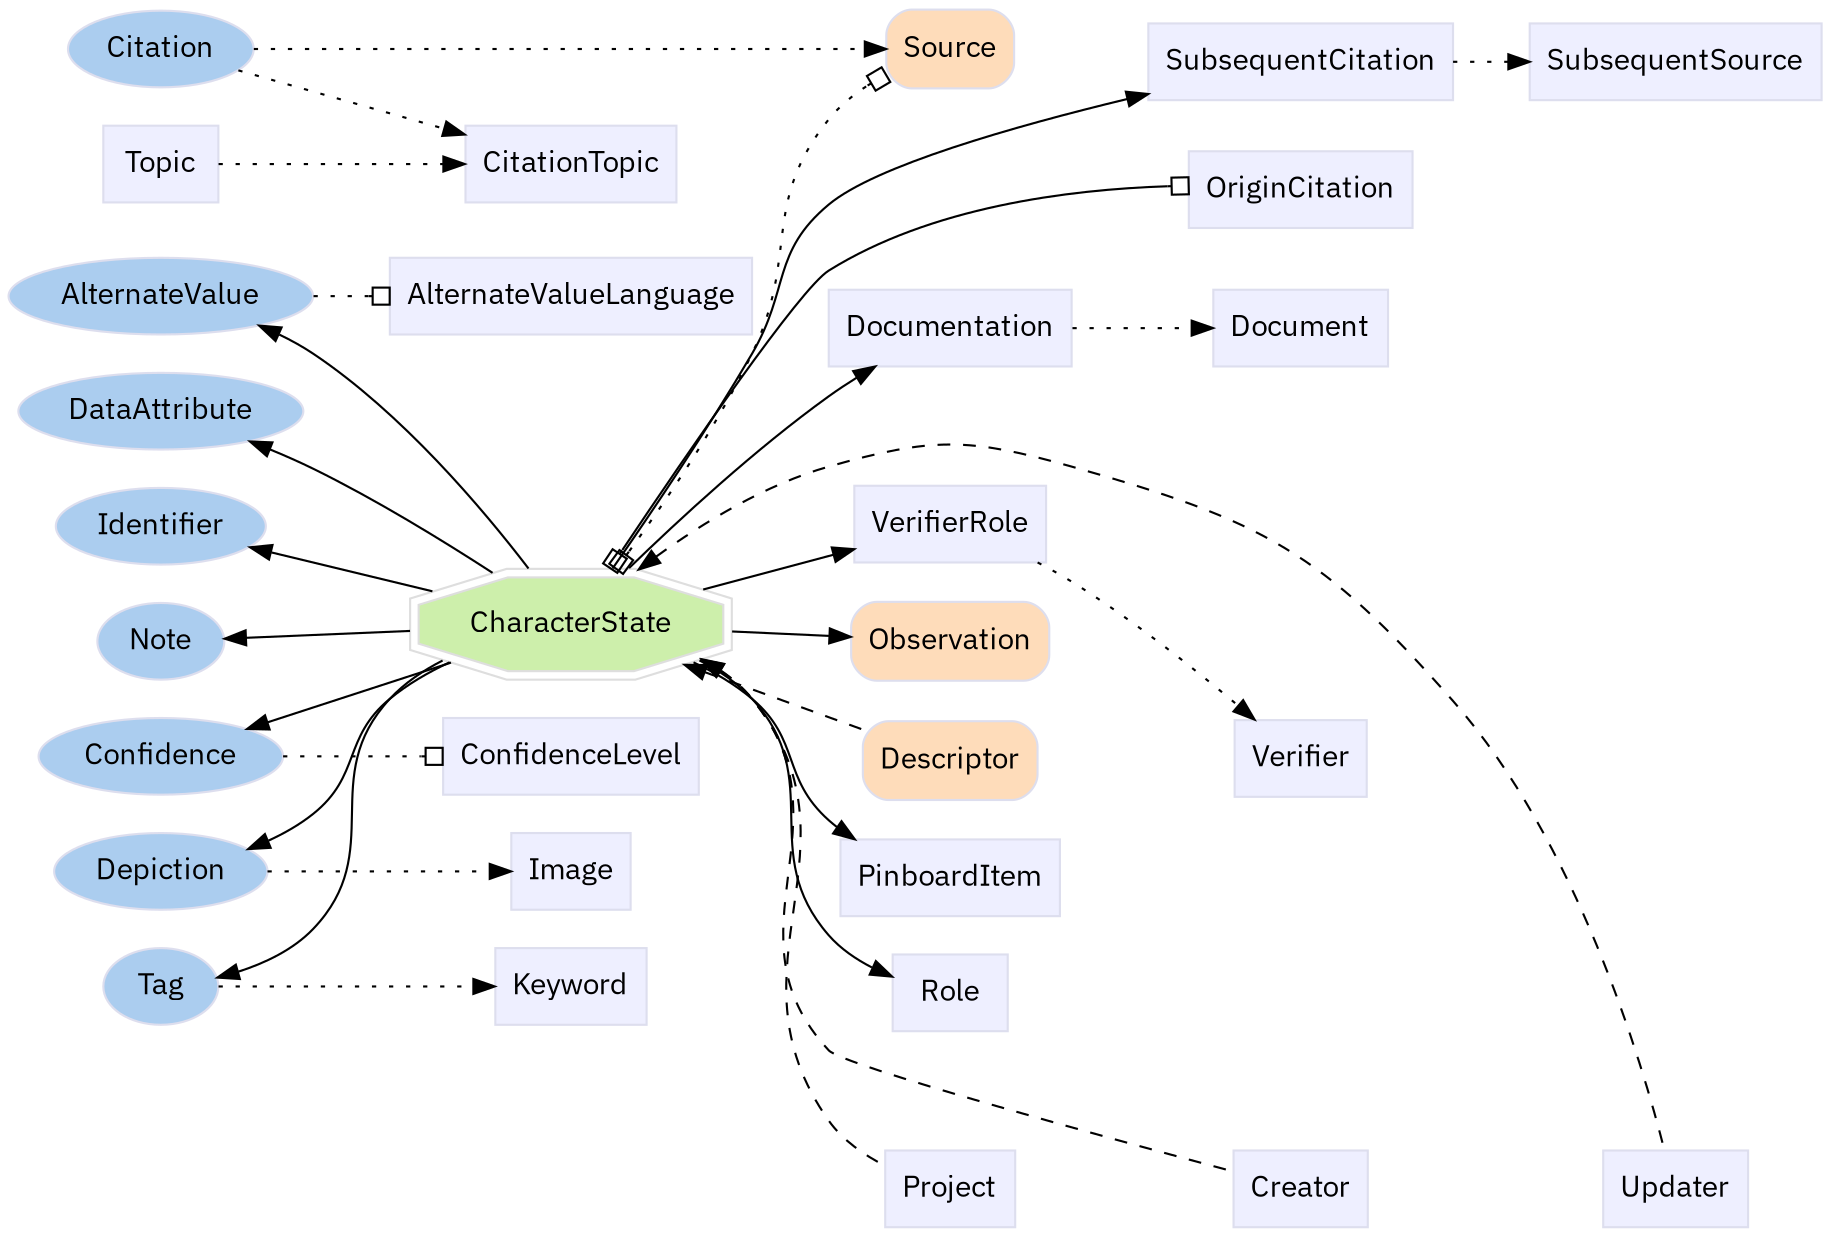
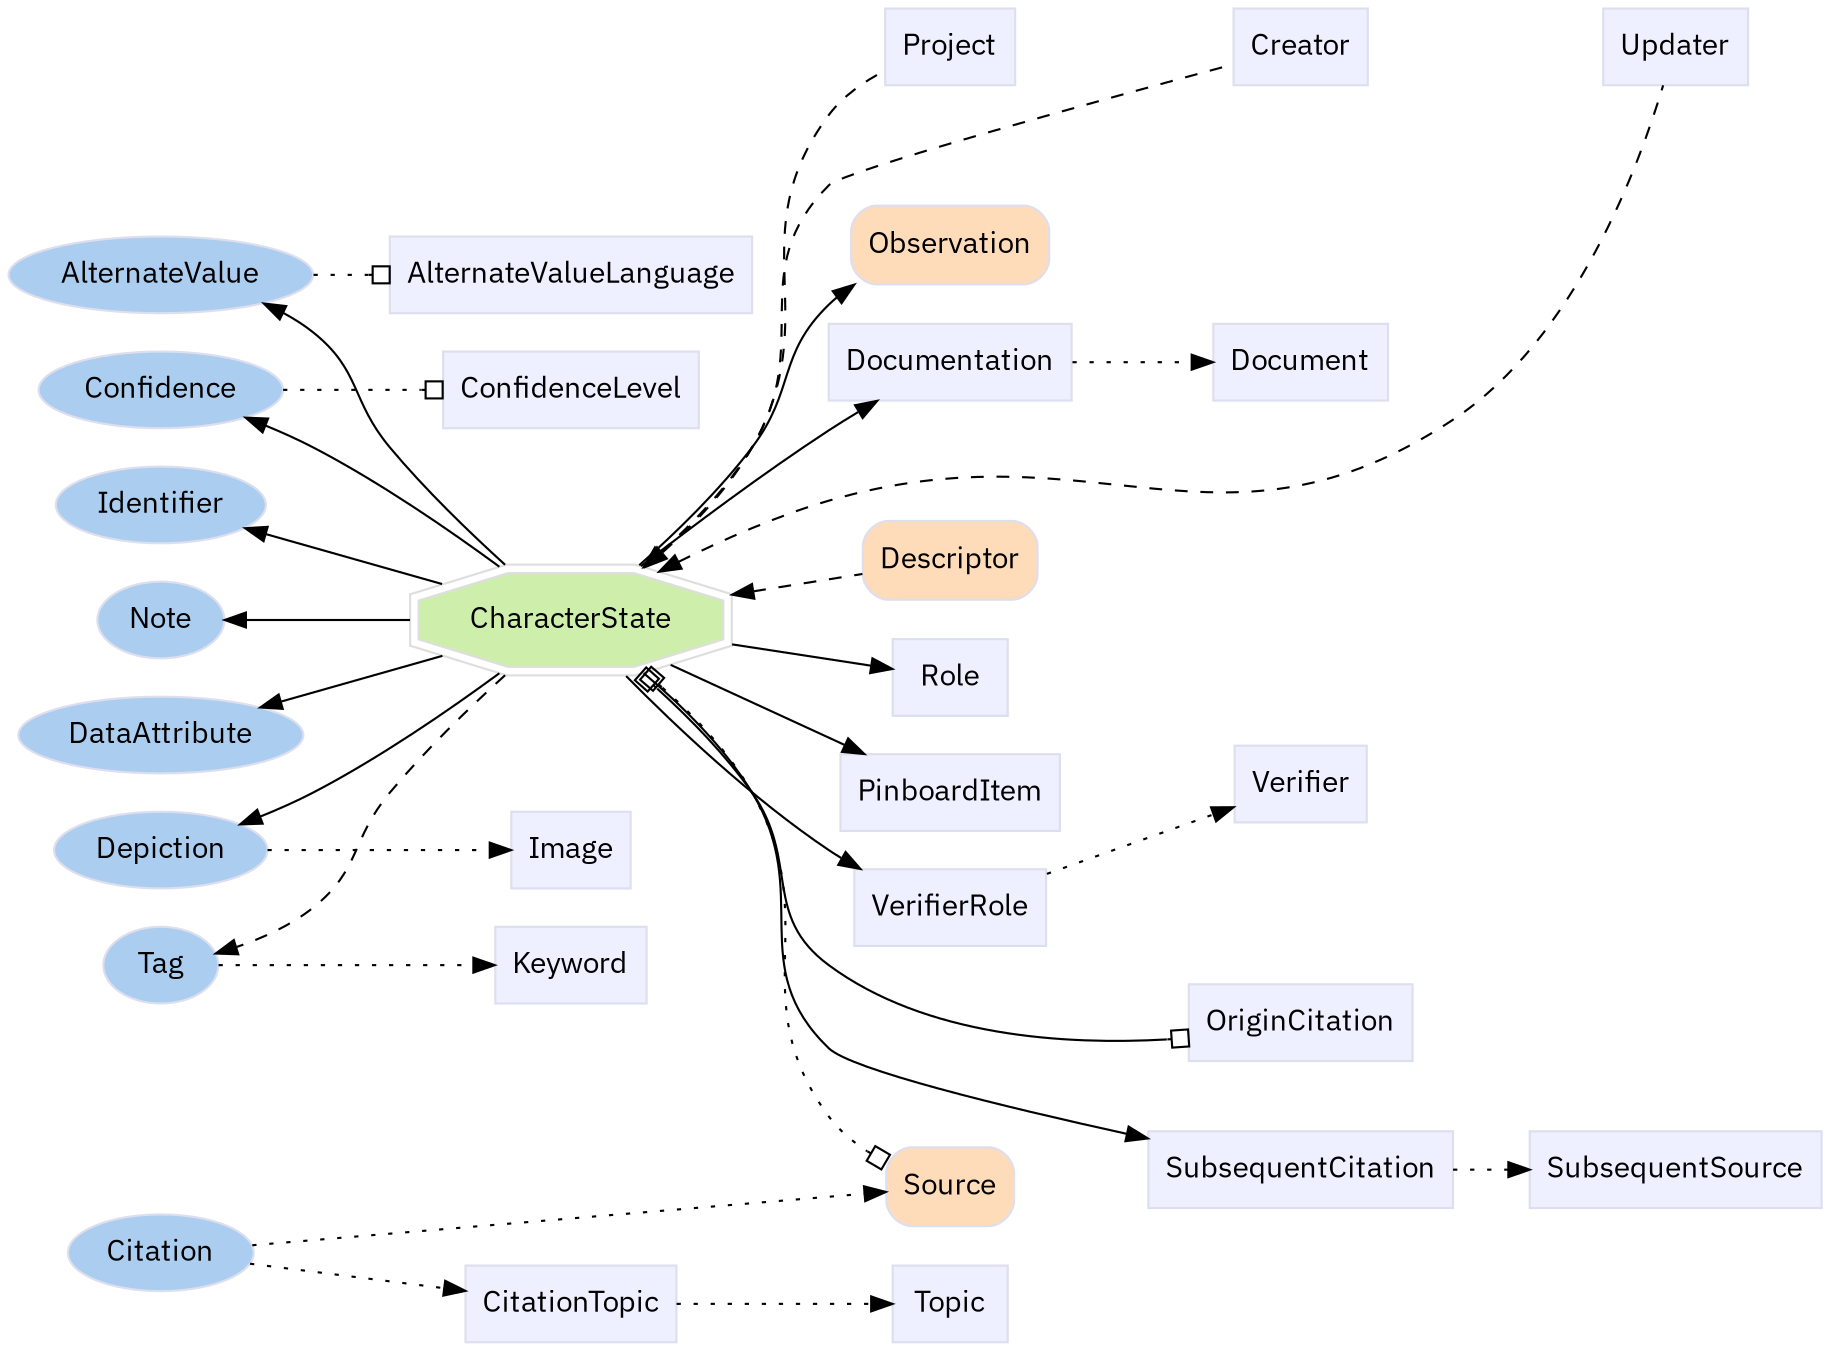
(331, 164) -> (774, 1304)
(352, 825) -> (372, 818)
